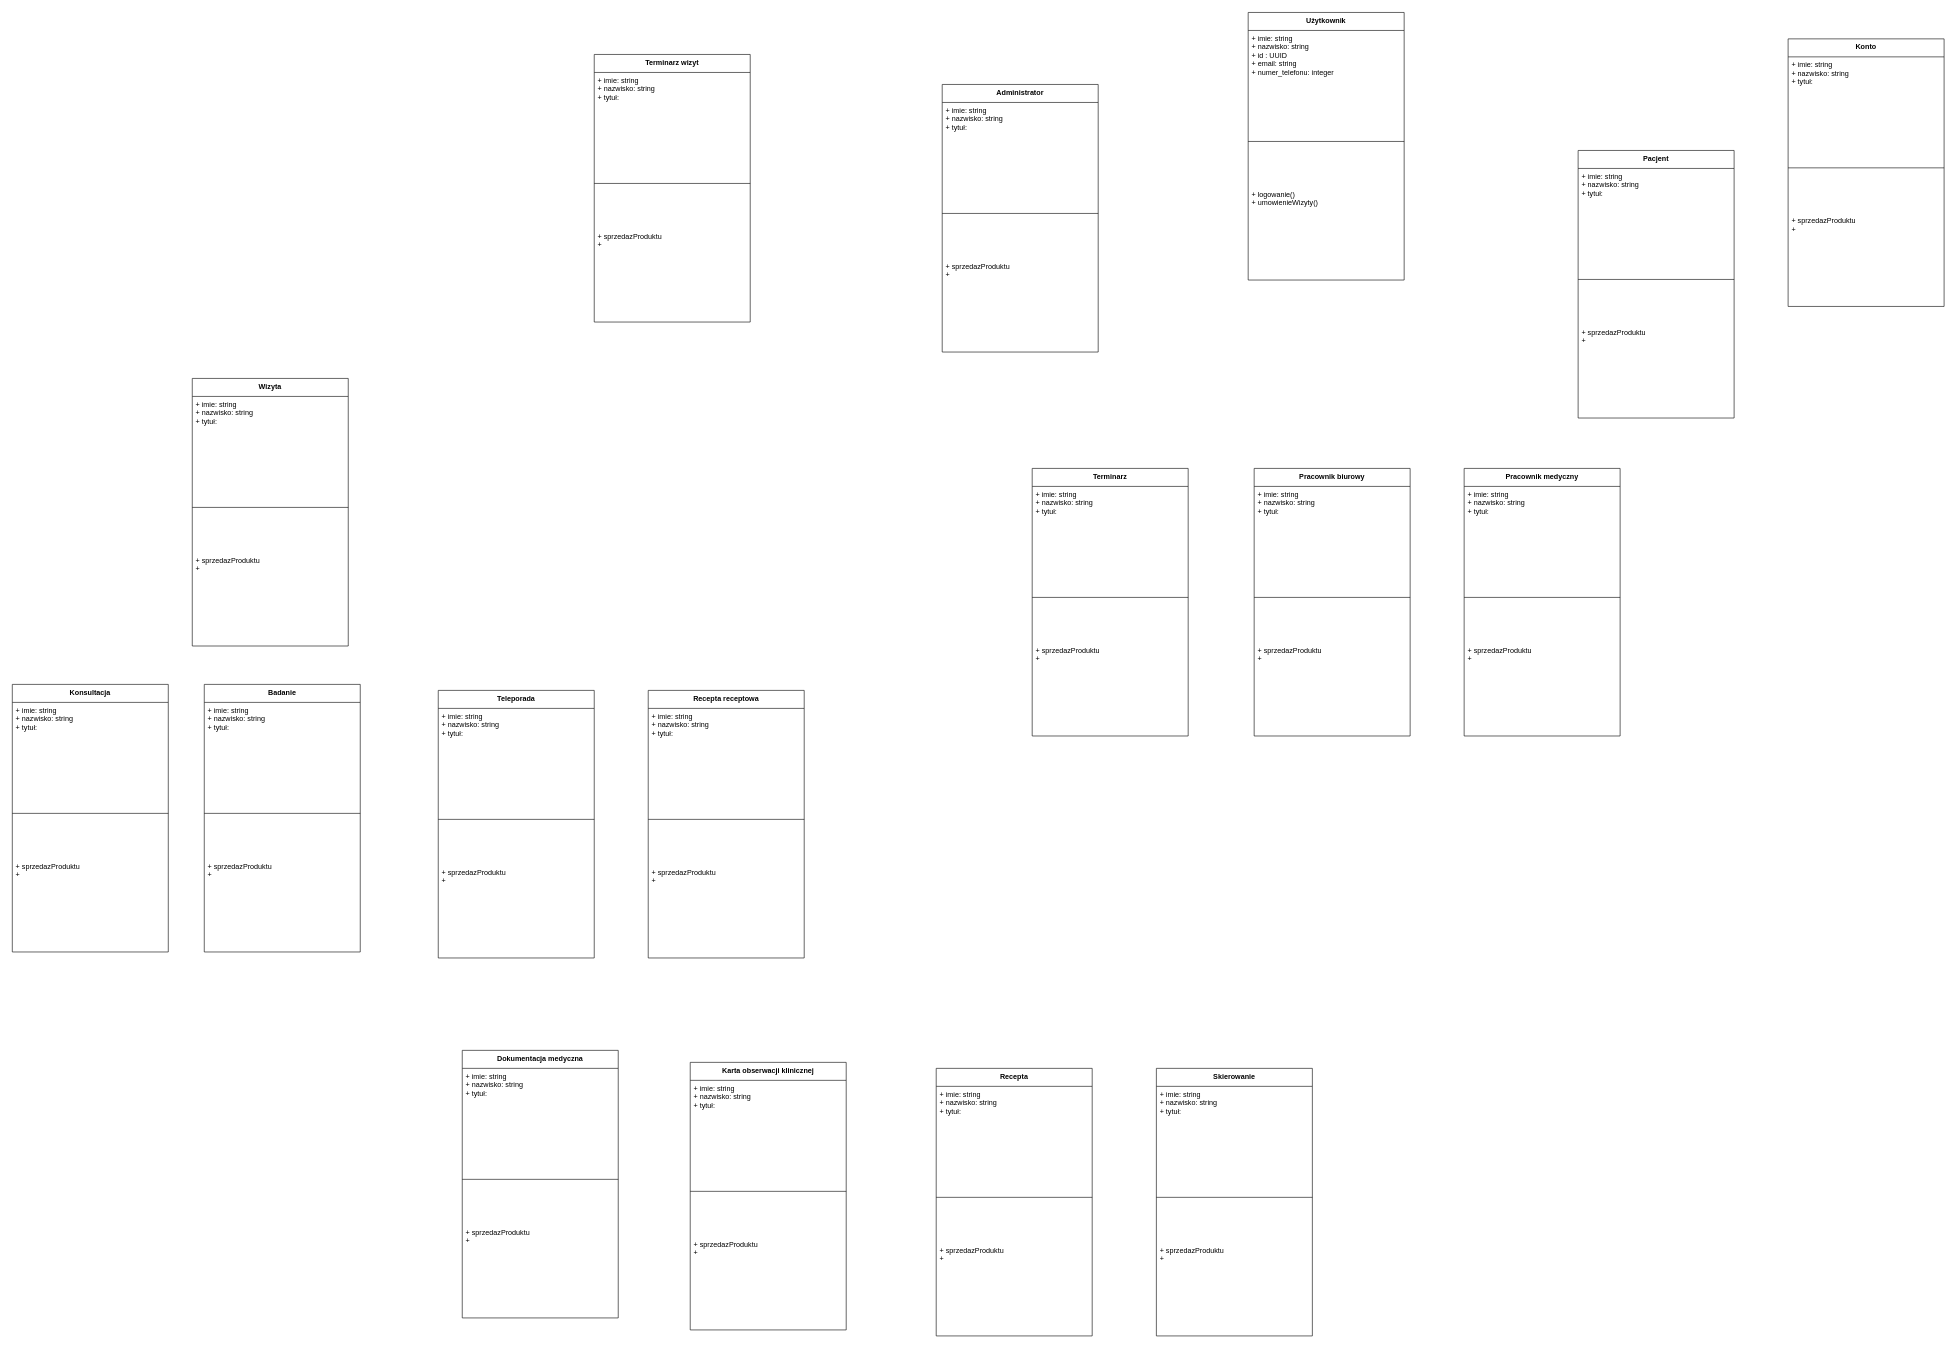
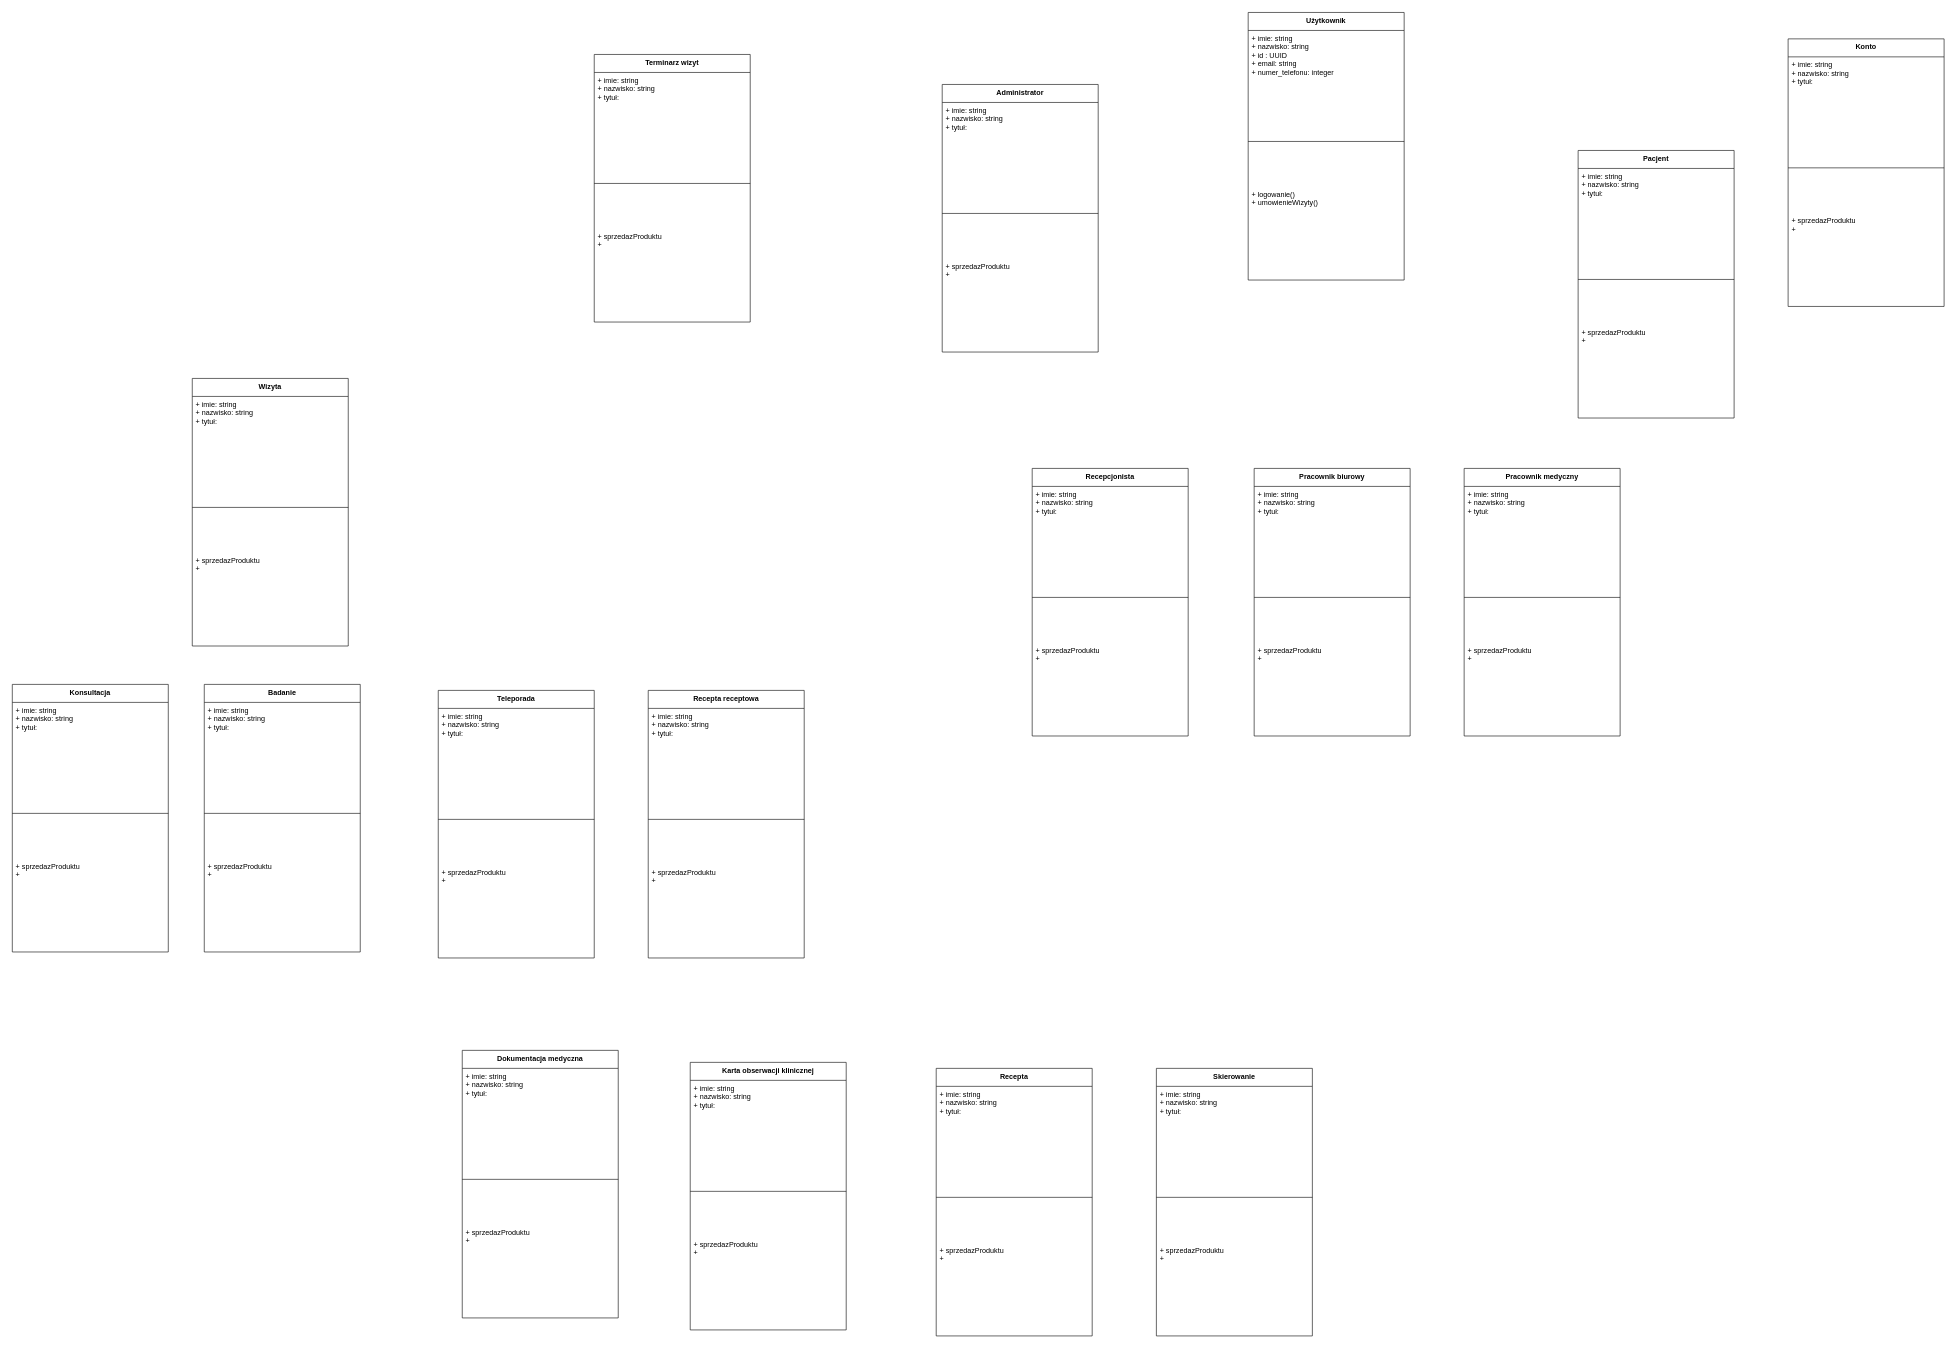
(1110, 476) -> (1110, 476)
